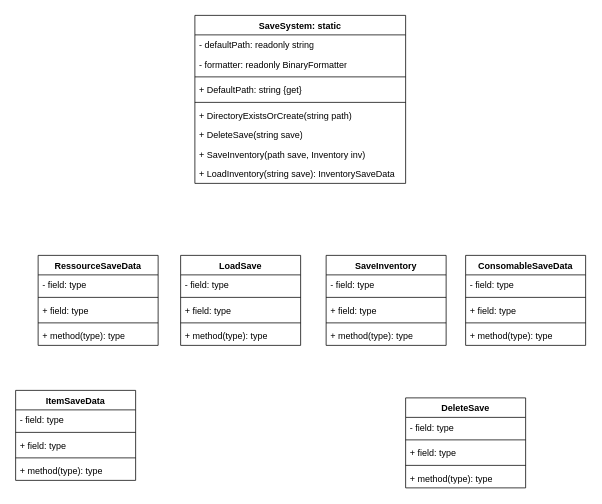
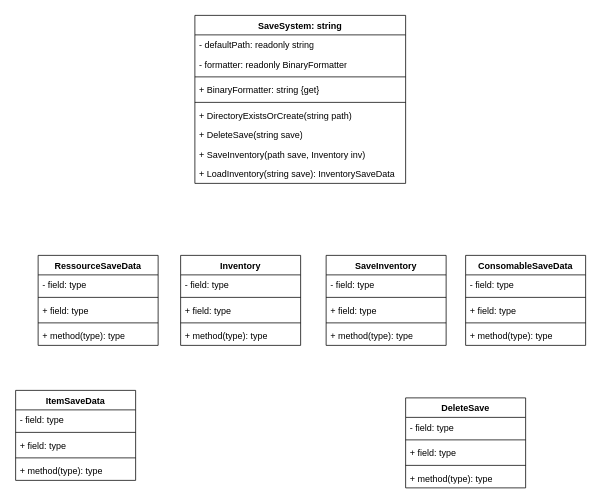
(300, 26) -> (300, 26)
(260, 91) -> (270, 91)
(240, 266) -> (240, 266)
